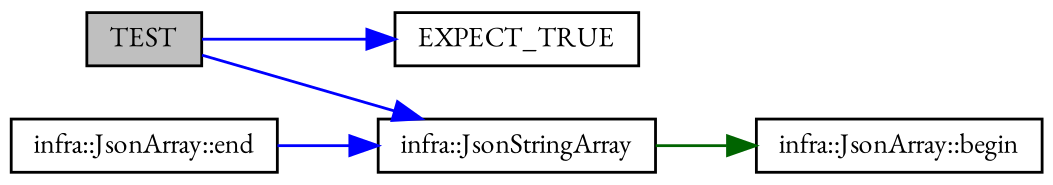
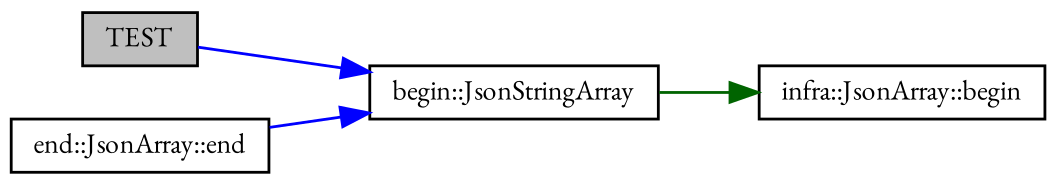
(517, 39) -> none
(144, 146) -> (140, 146)
(517, 146) -> (514, 92)
